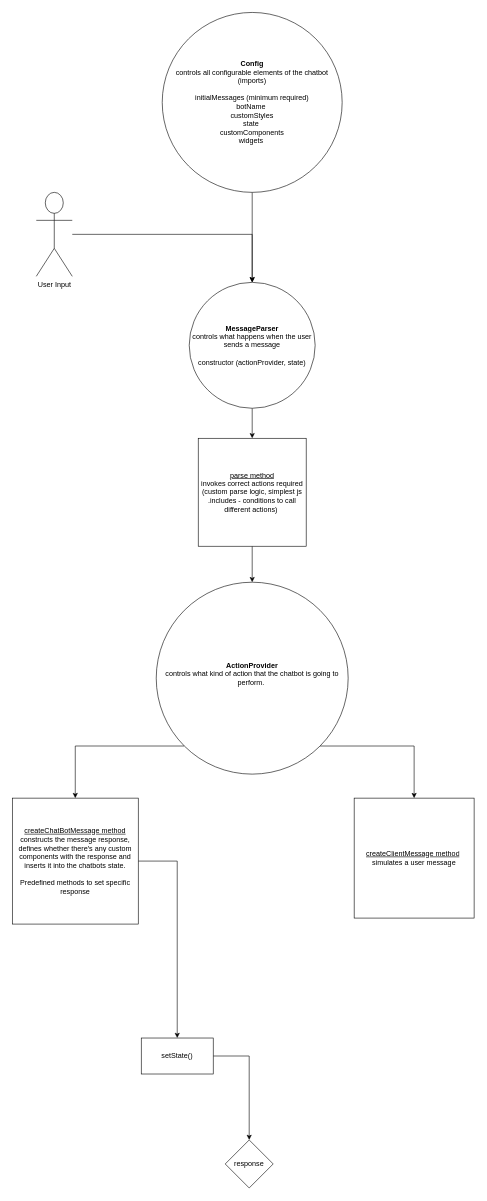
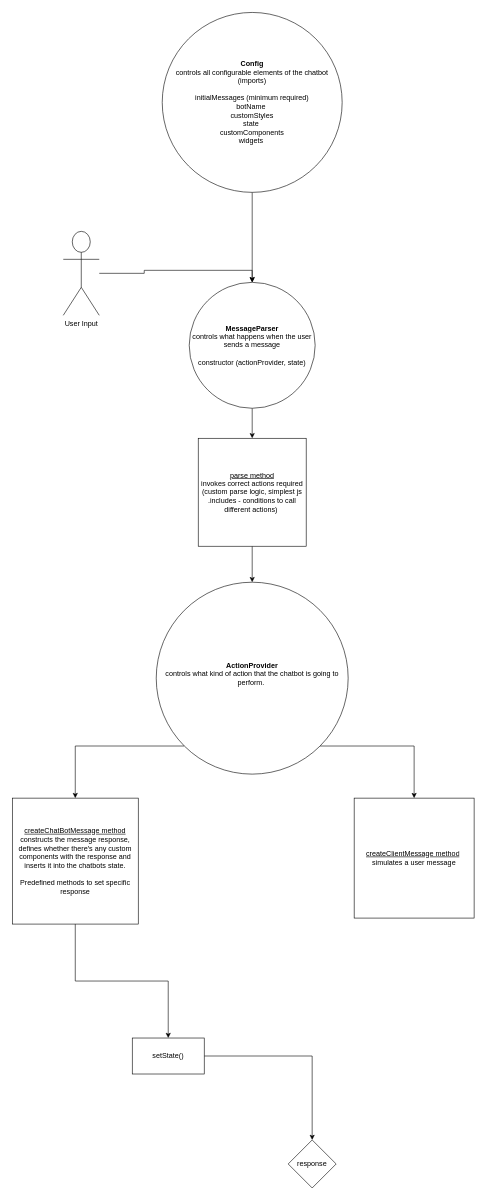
(54, 234) -> (81, 273)
(177, 1056) -> (168, 1056)
(249, 1164) -> (312, 1164)
